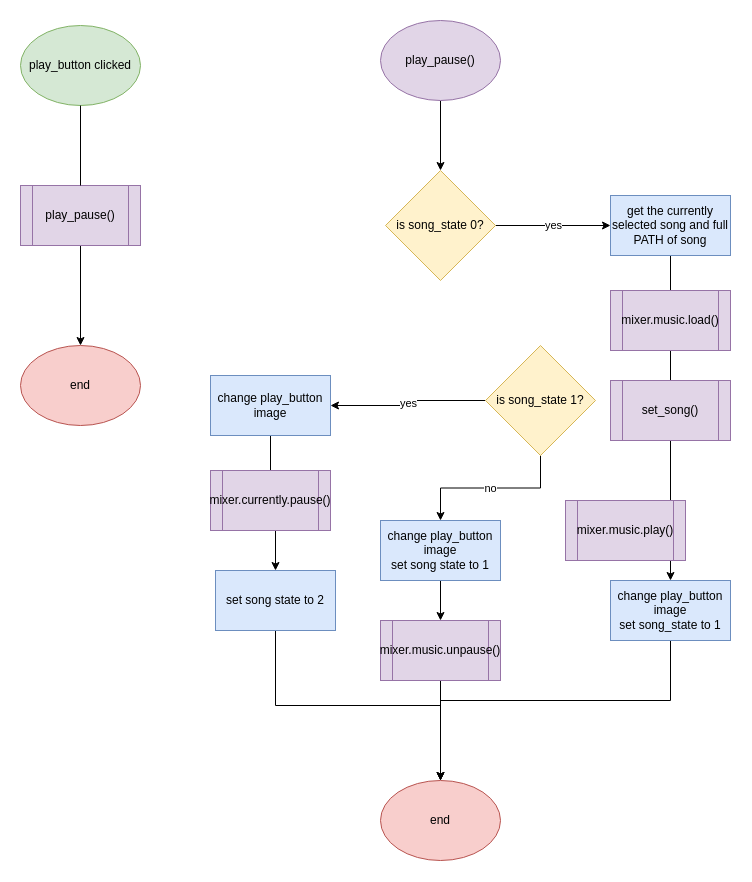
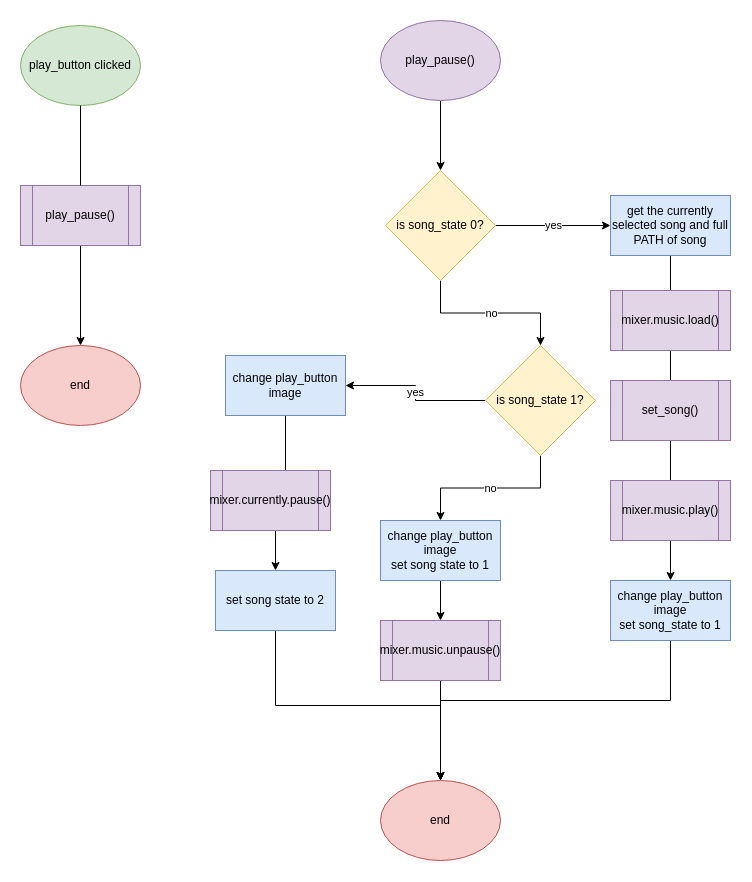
none -> (488, 313)
(271, 406) -> (286, 386)
(626, 531) -> (671, 511)
